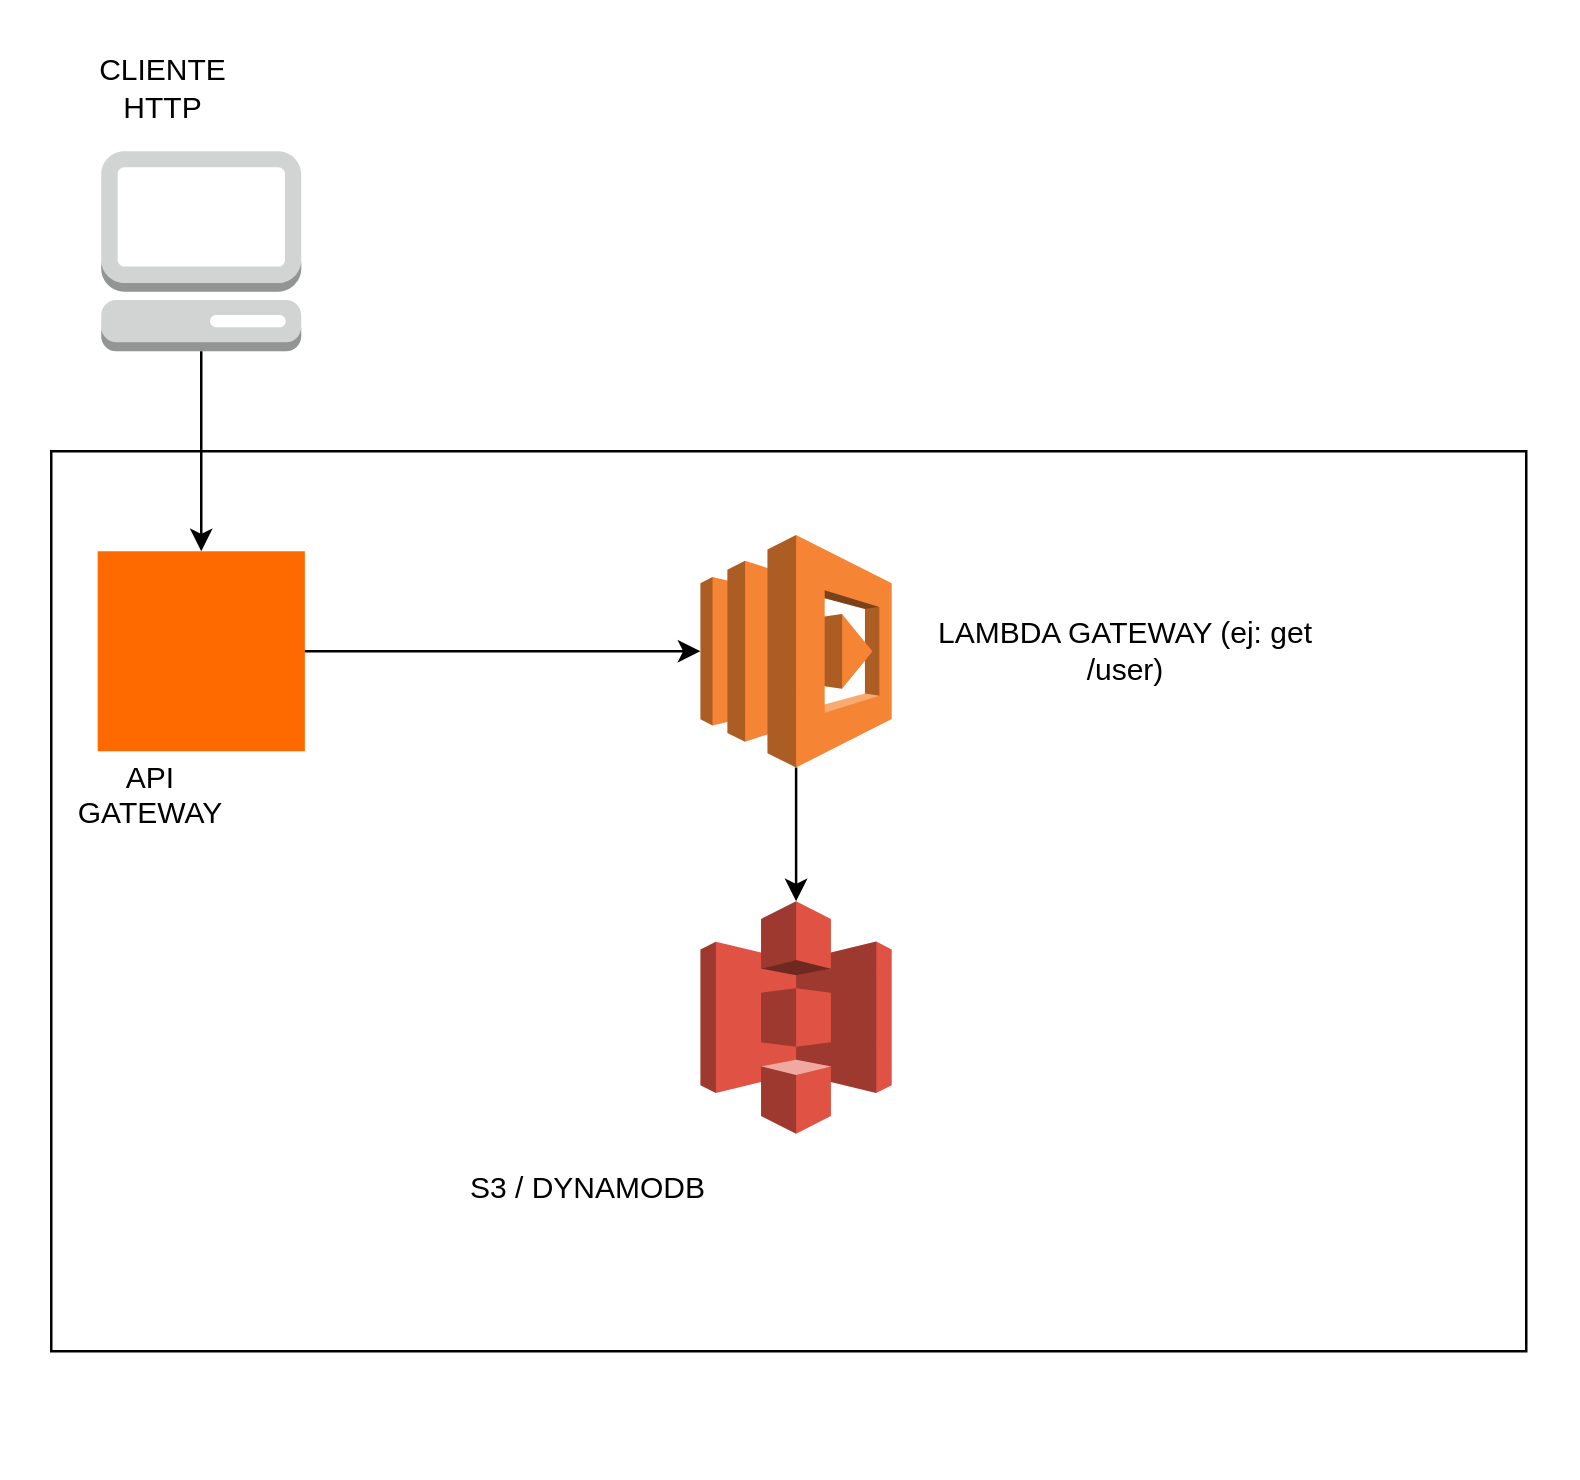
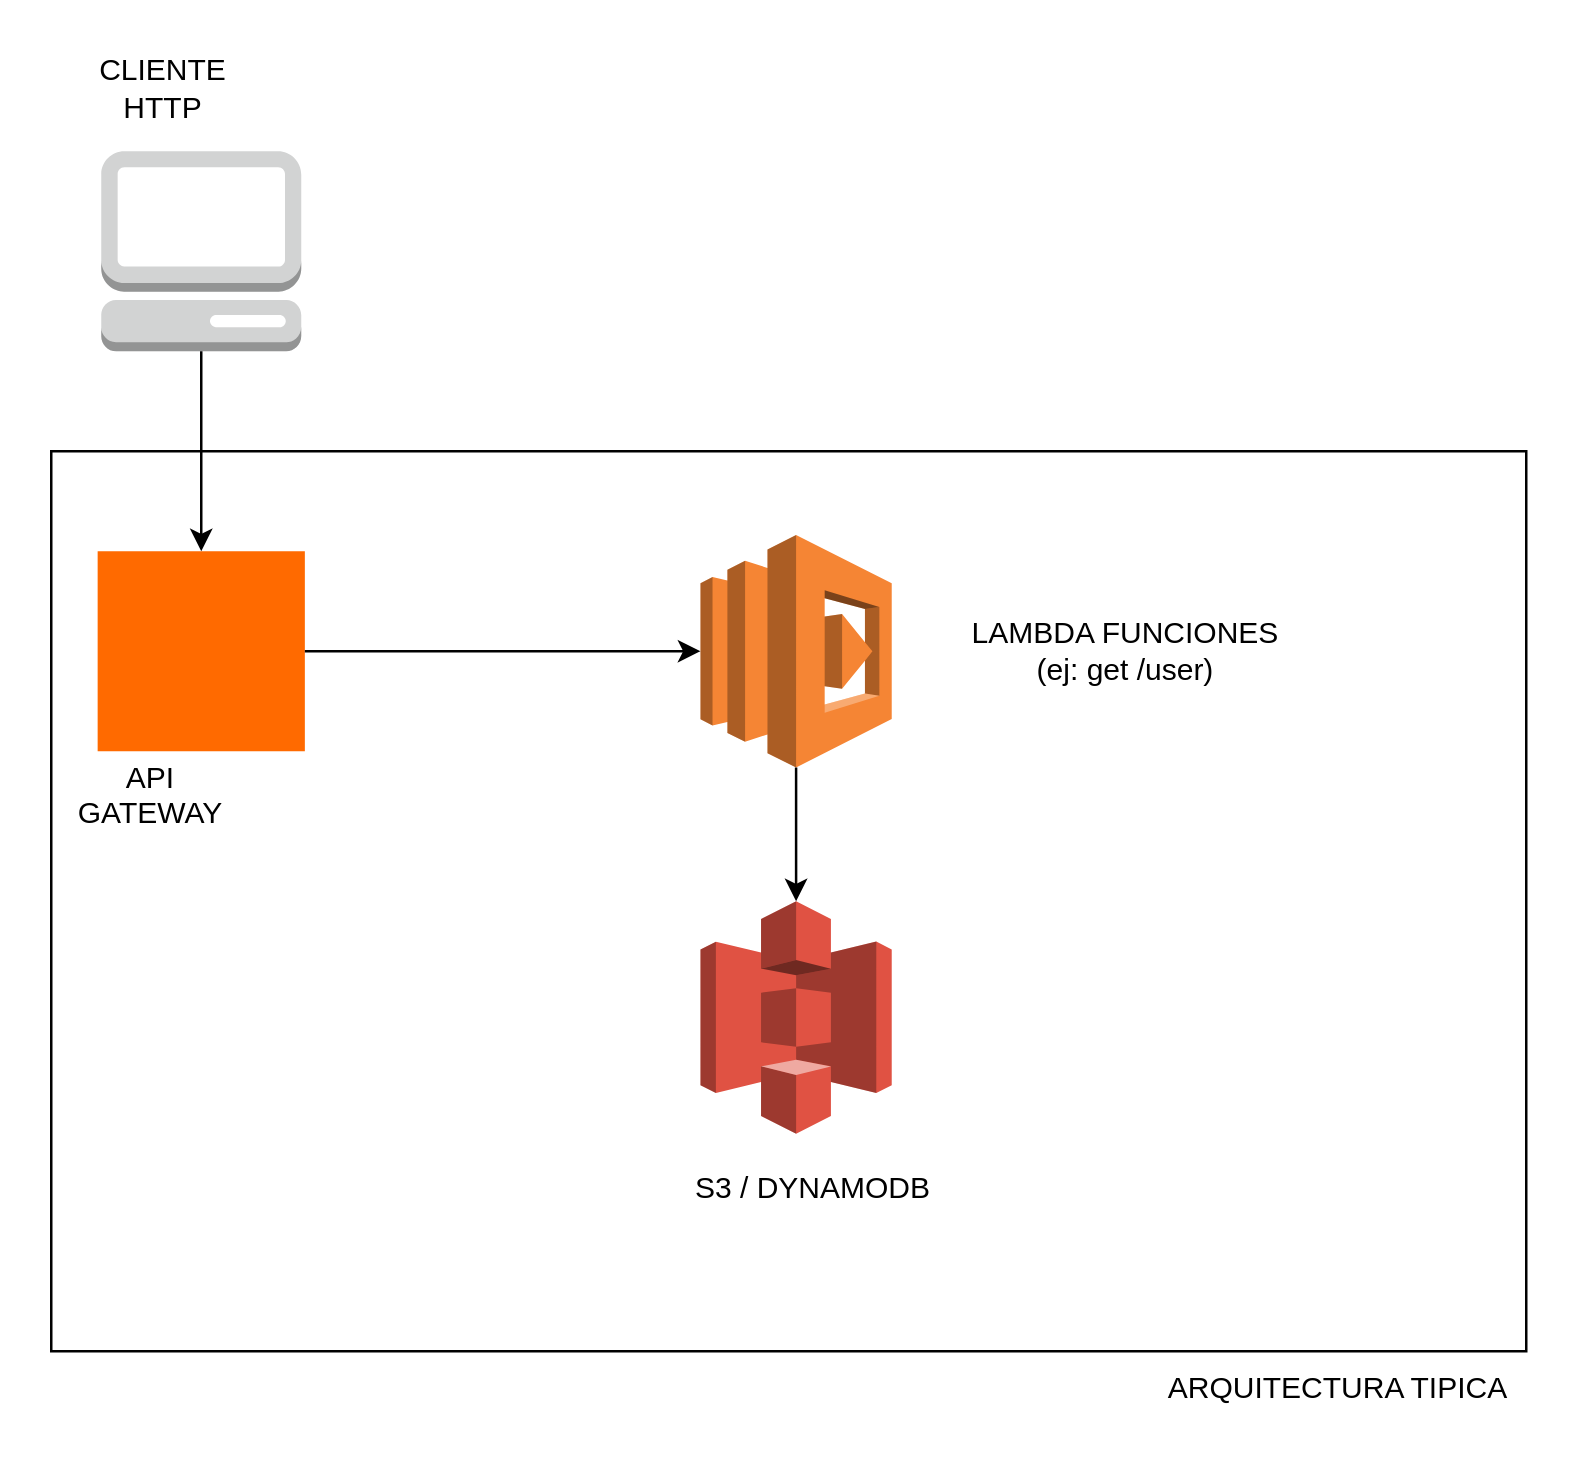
(1126, 651) -> (1126, 651)
(589, 1189) -> (814, 1189)
none -> (1339, 1389)
